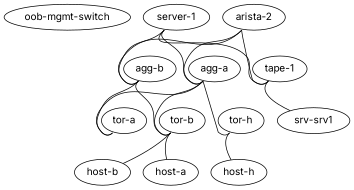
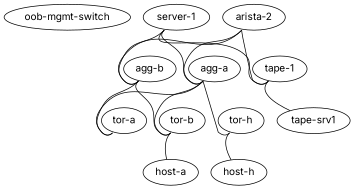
(314, 121) -> (314, 121)
(102, 172) -> none
